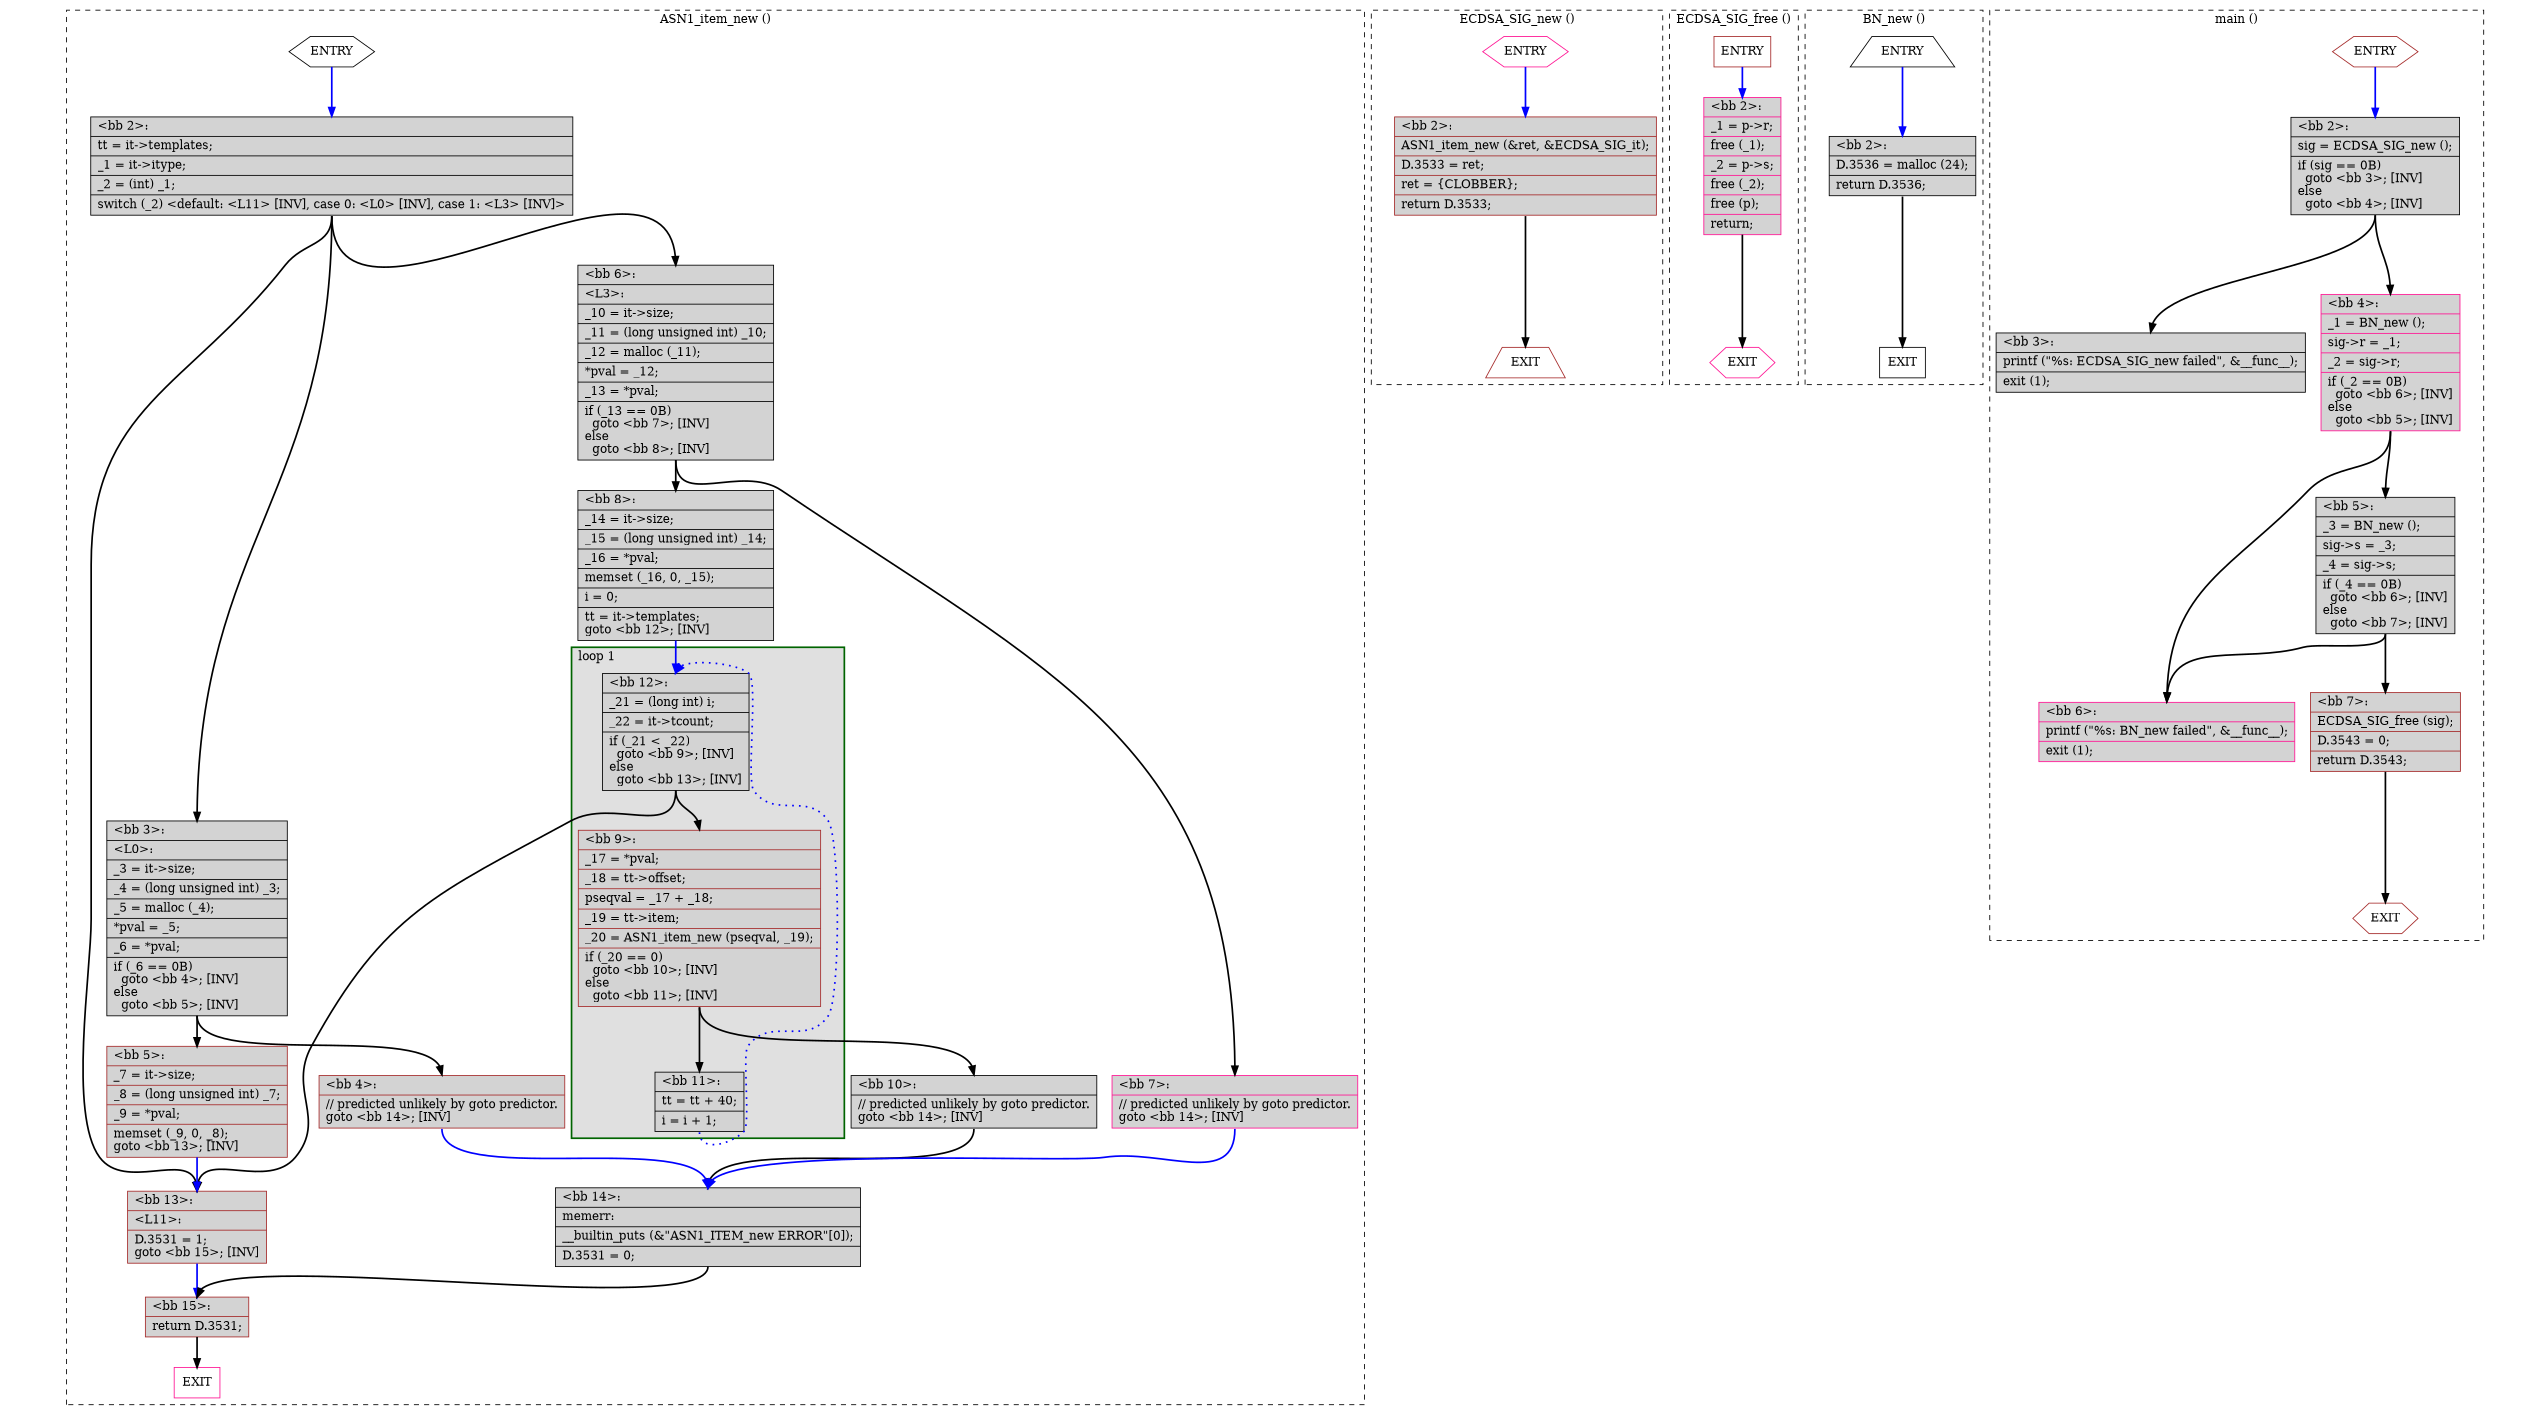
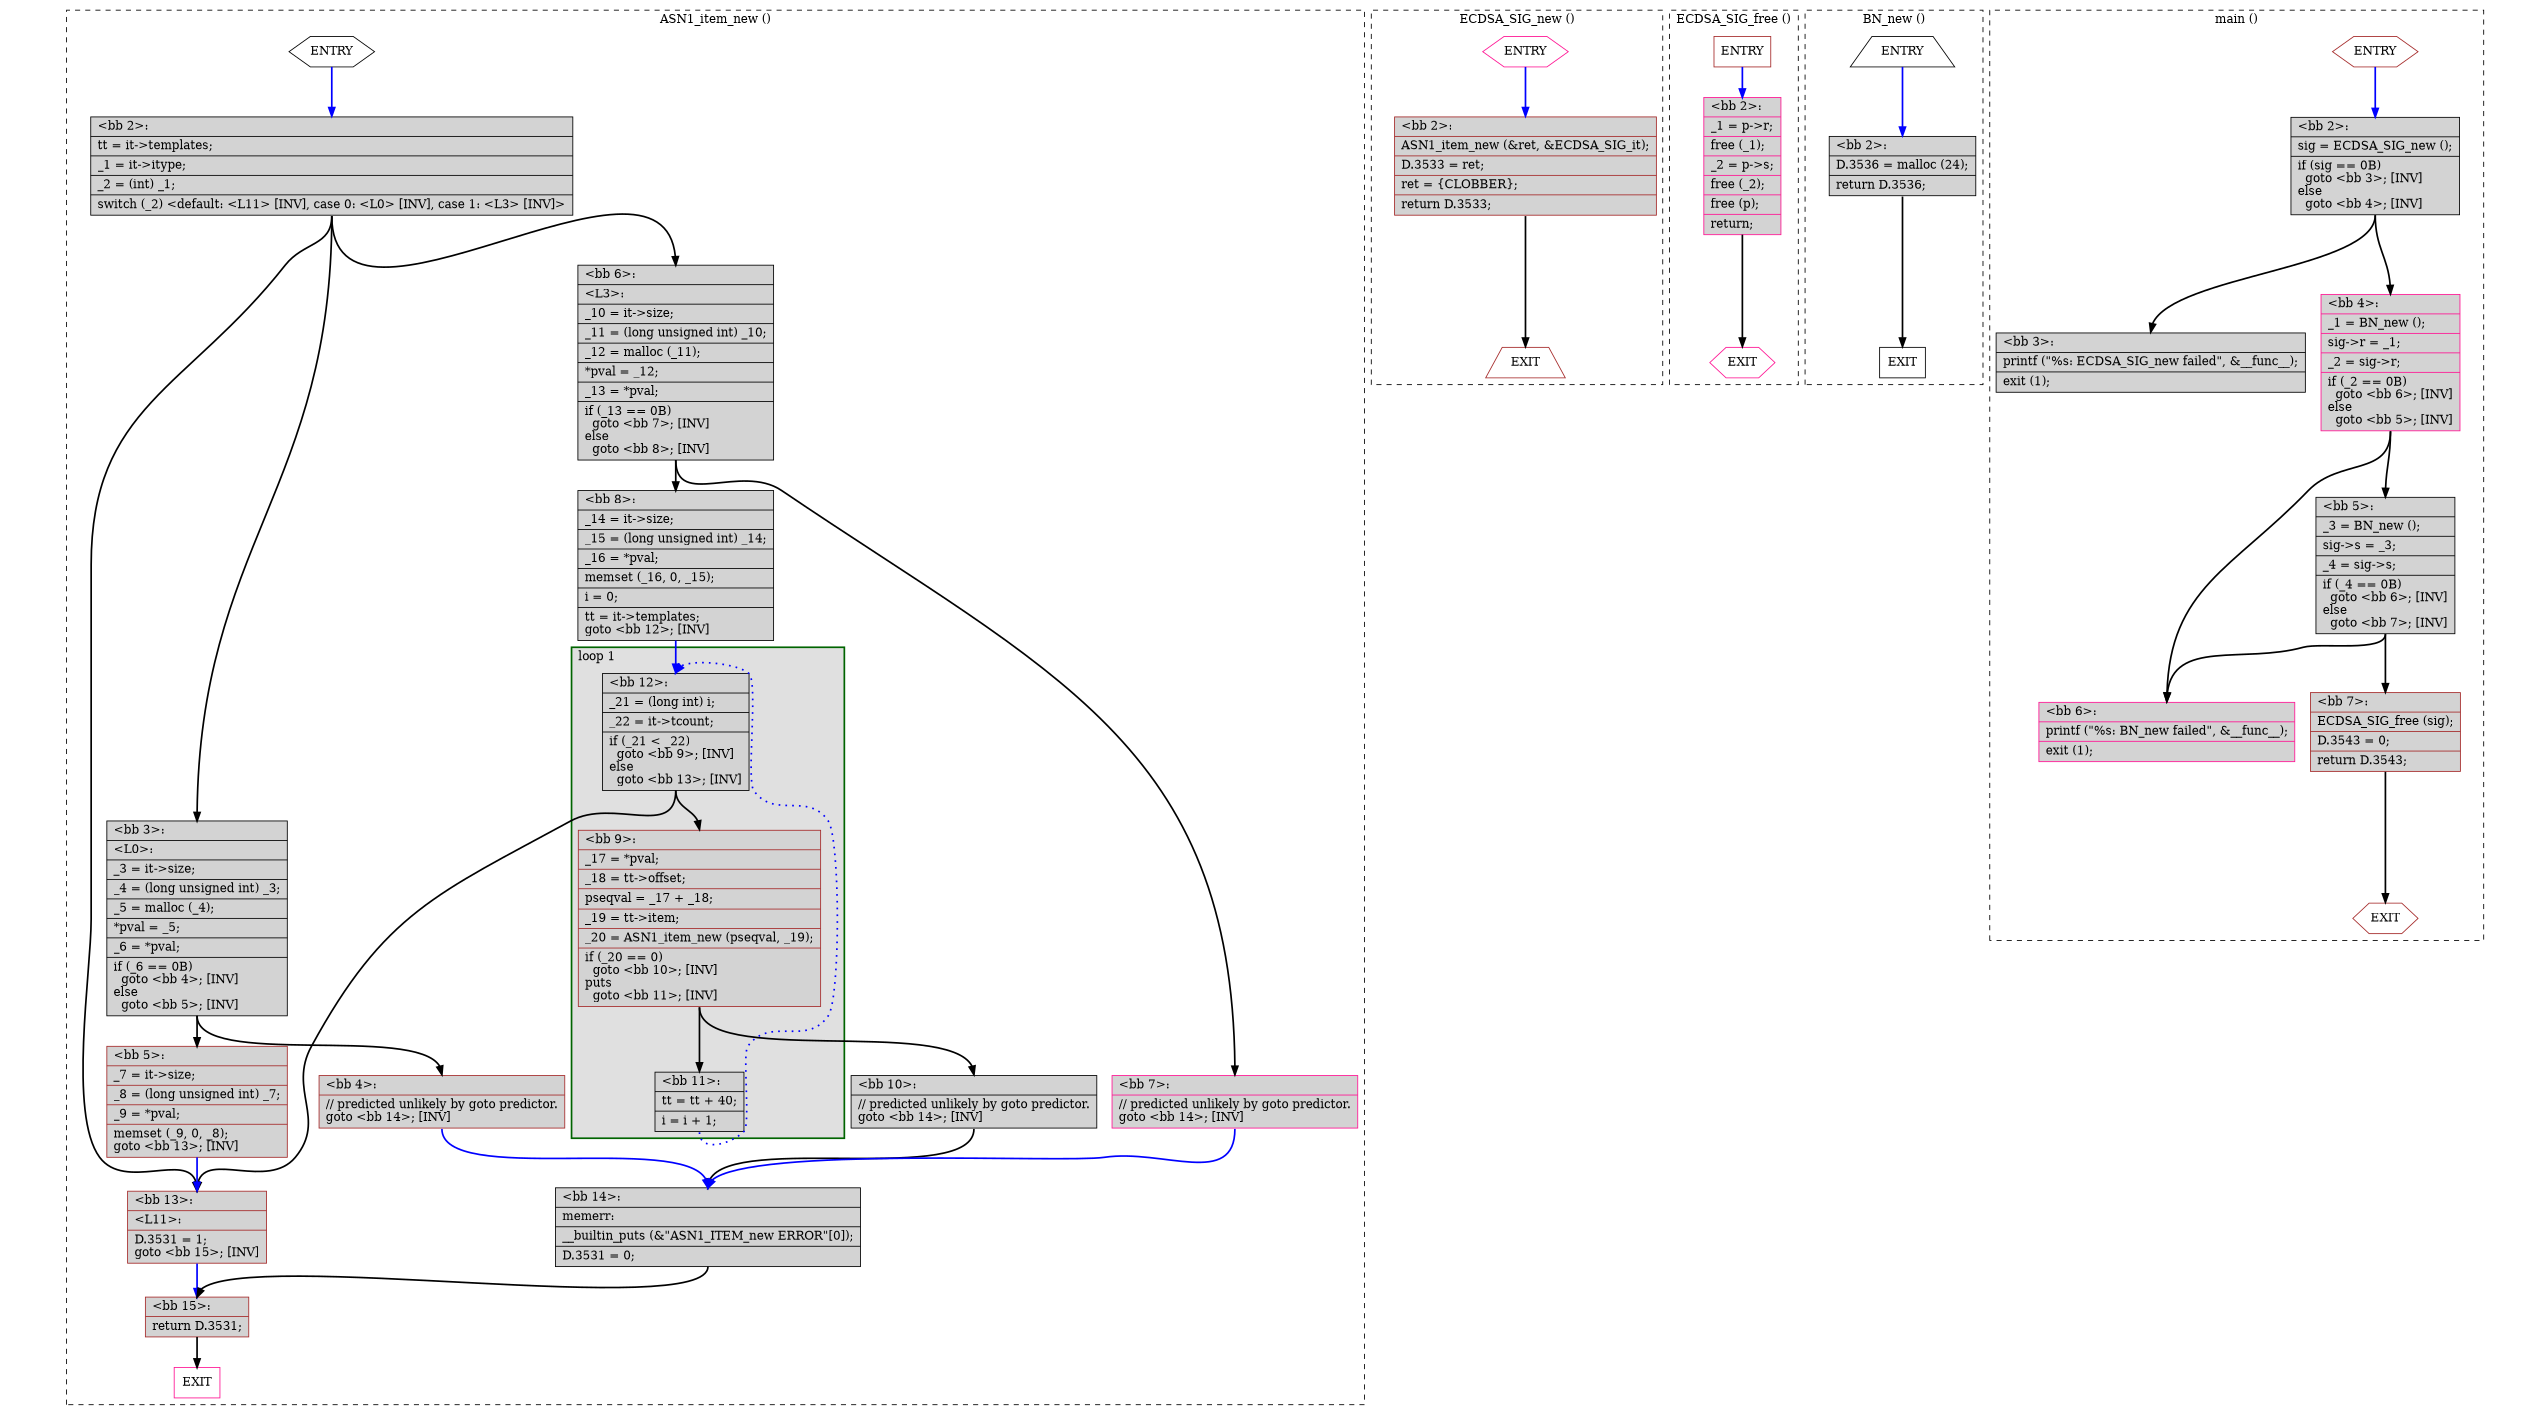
(597, 983) -> (599, 983)
